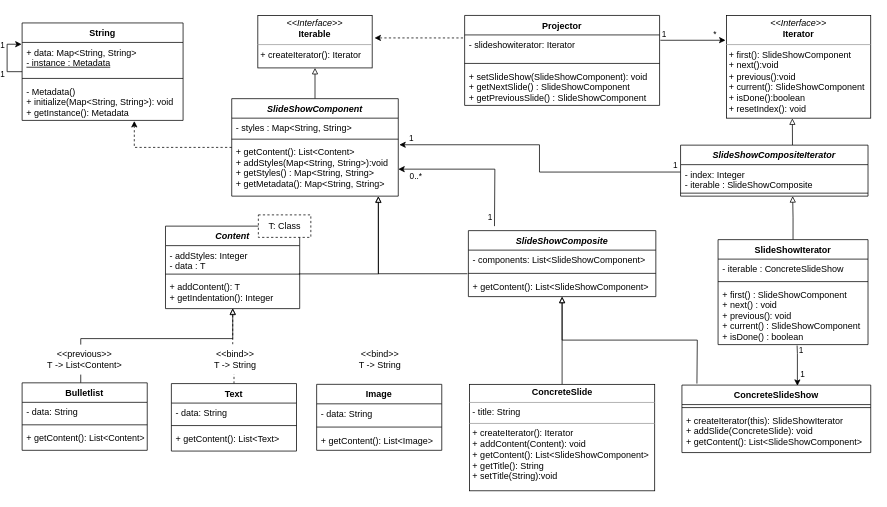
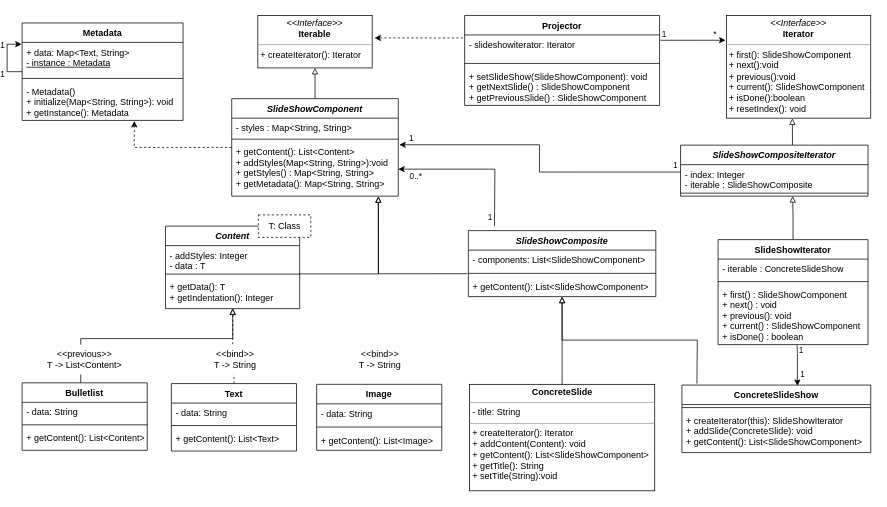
(102, 33) -> (102, 33)
(86, 58) -> (83, 58)
(209, 287) -> (201, 287)
